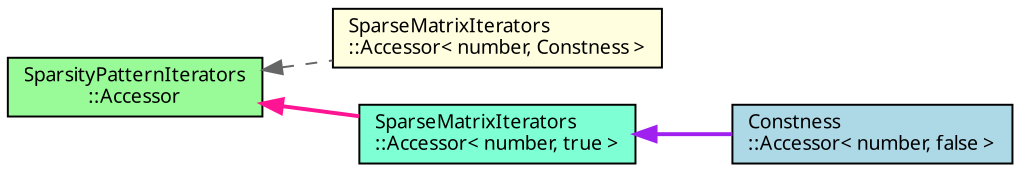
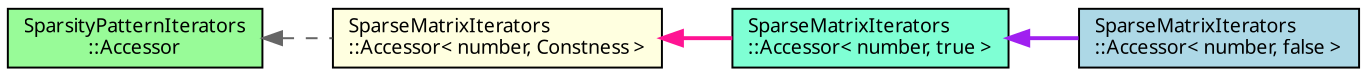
(321, 111) -> (707, 38)
(872, 134) -> (1219, 38)
